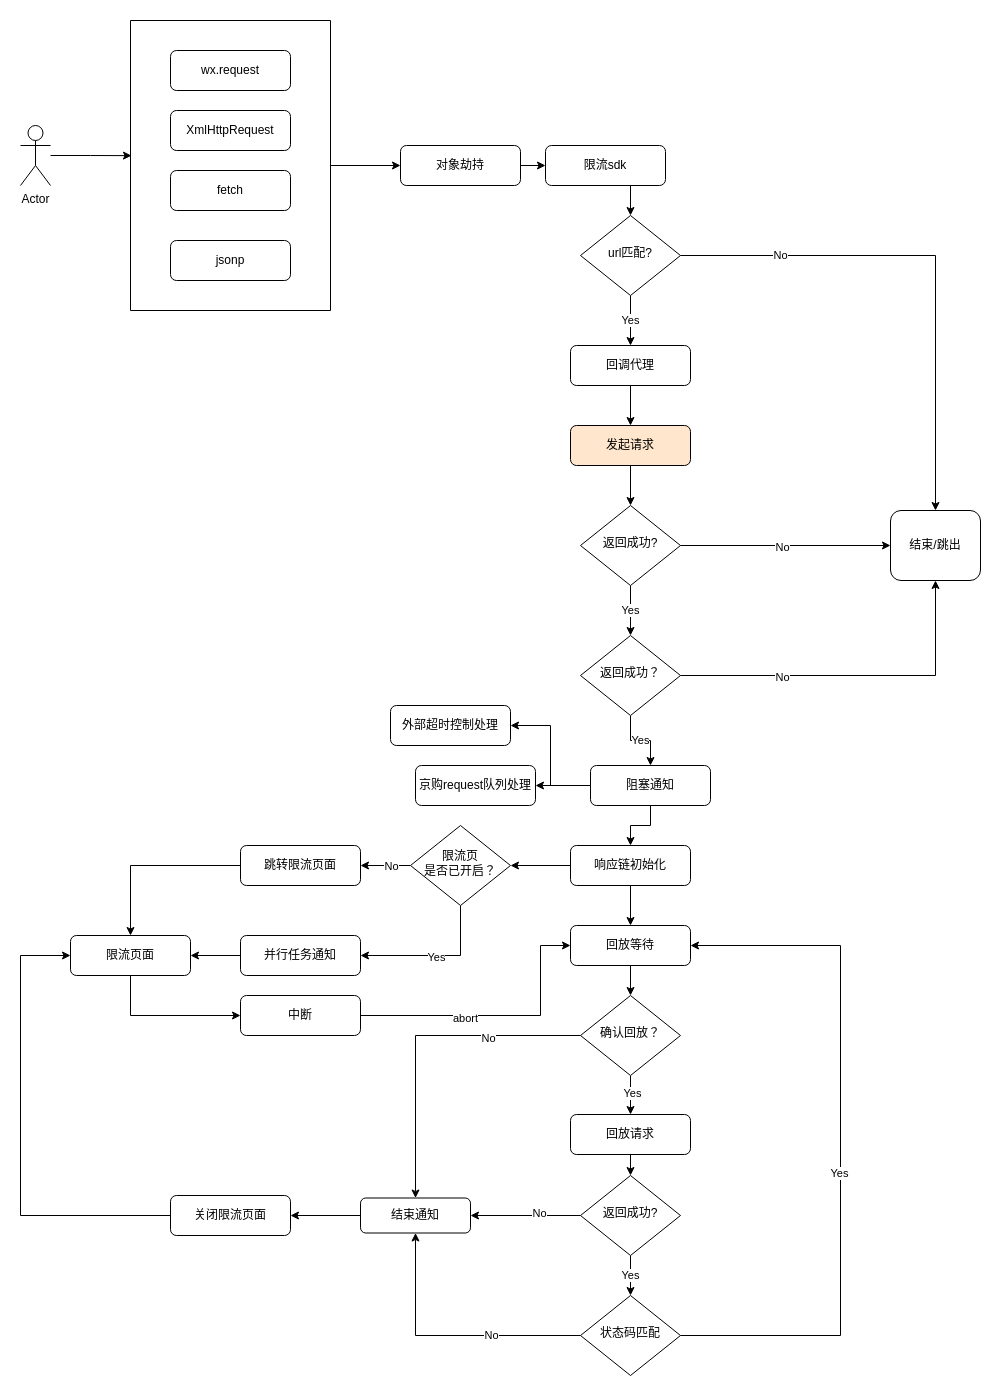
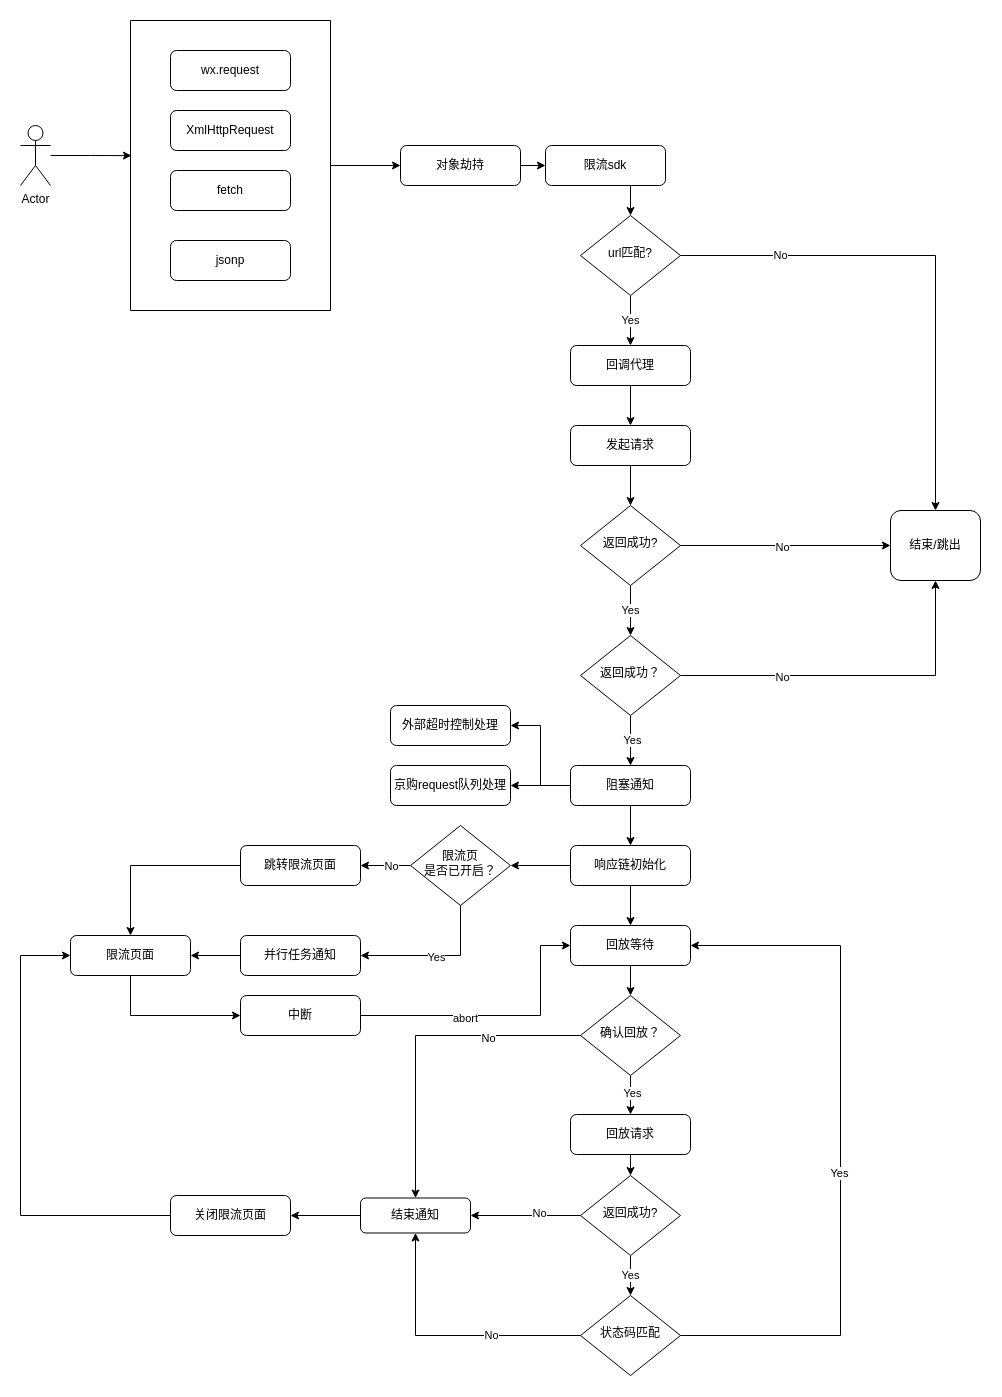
(631, 446) -> (631, 446)
(476, 786) -> (451, 786)
(651, 786) -> (631, 786)
